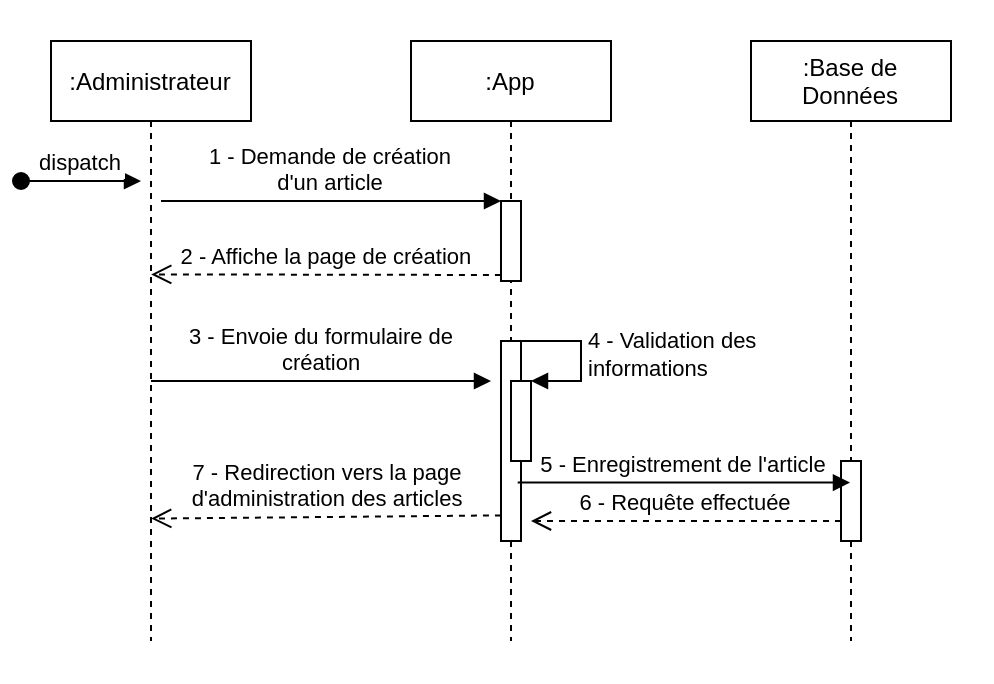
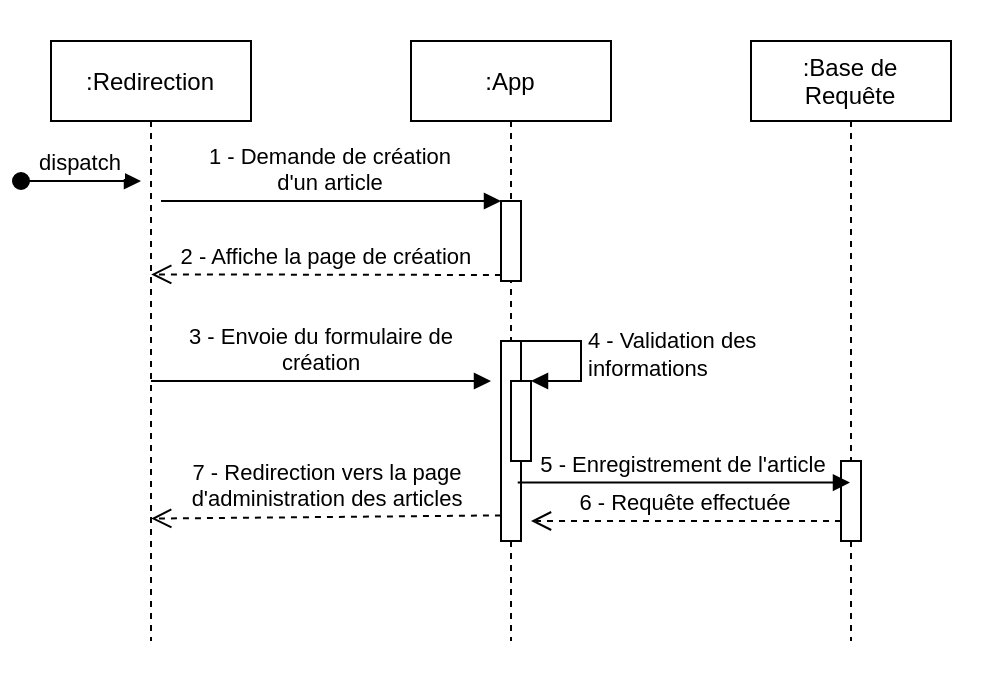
(850, 68) -> (850, 68)
(150, 82) -> (150, 82)
